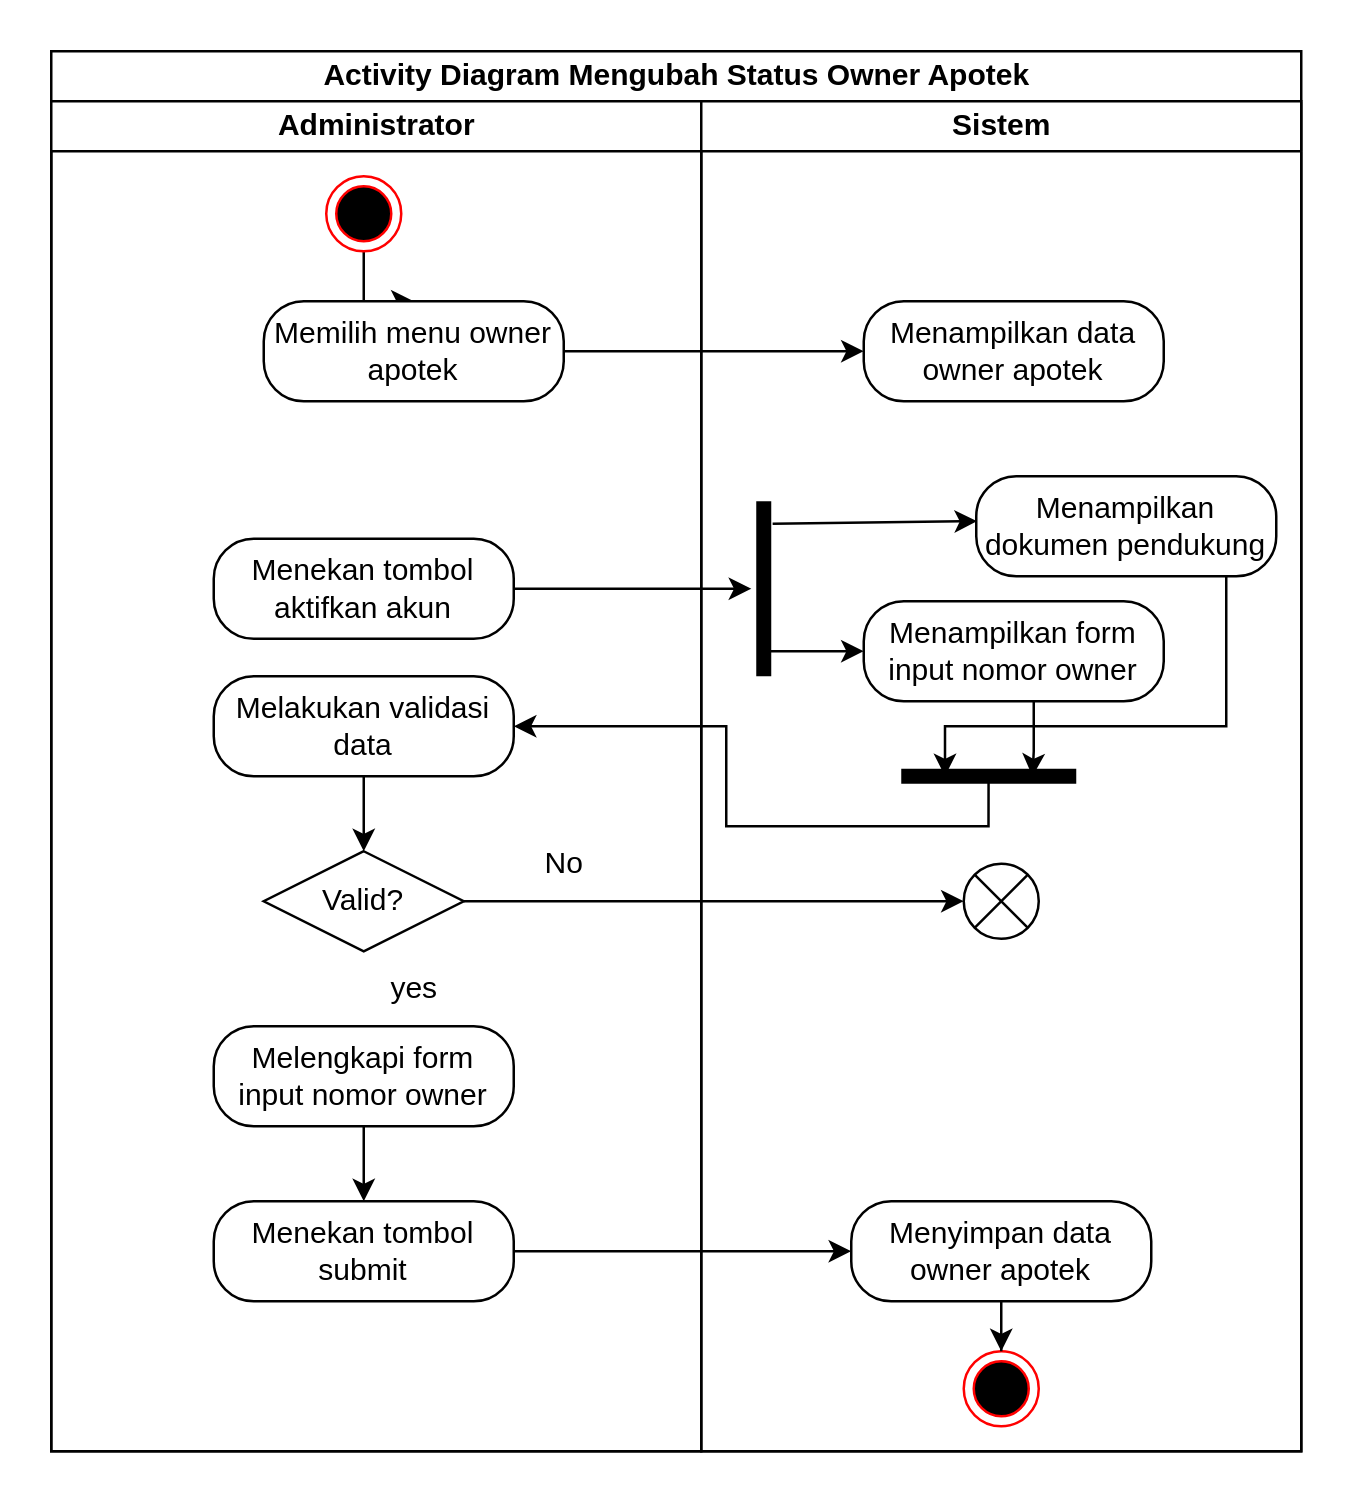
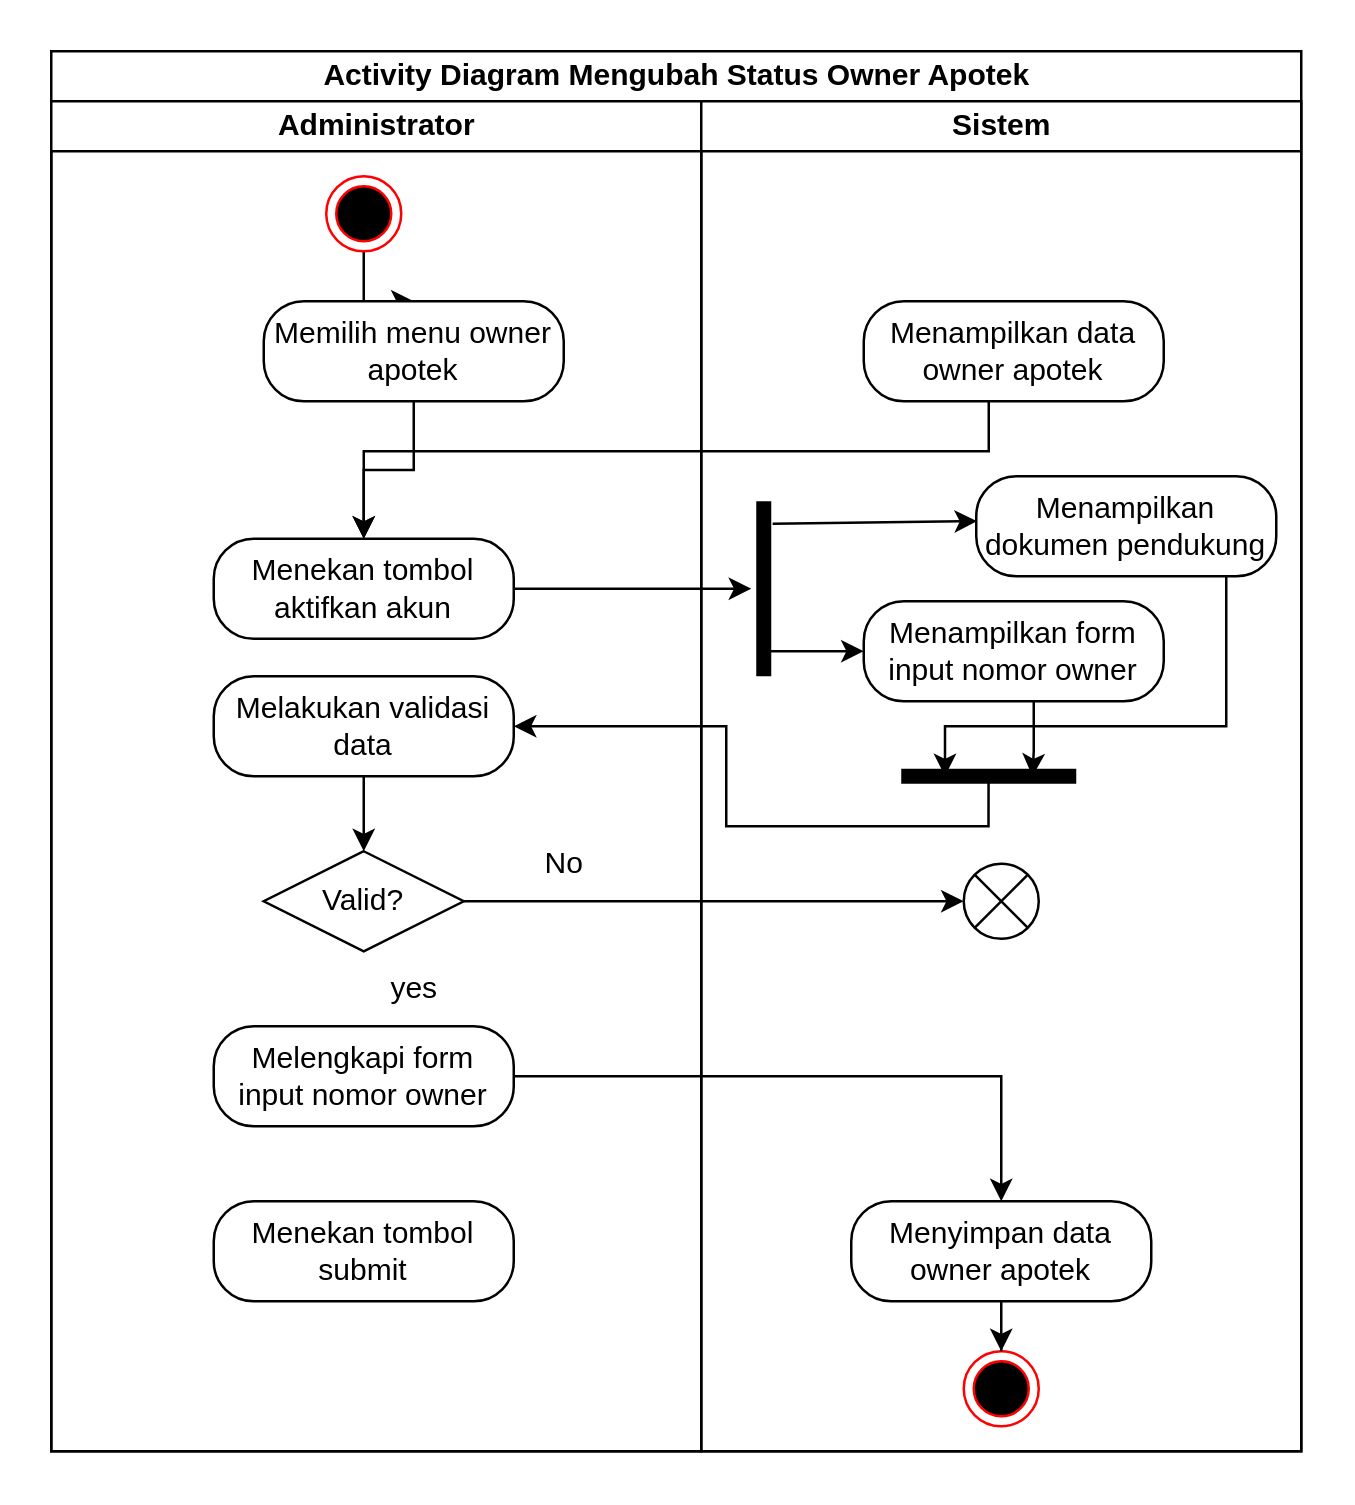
(777, 351) -> (399, 470)
none -> (873, 451)
(364, 1172) -> (908, 1076)
(605, 1251) -> none
